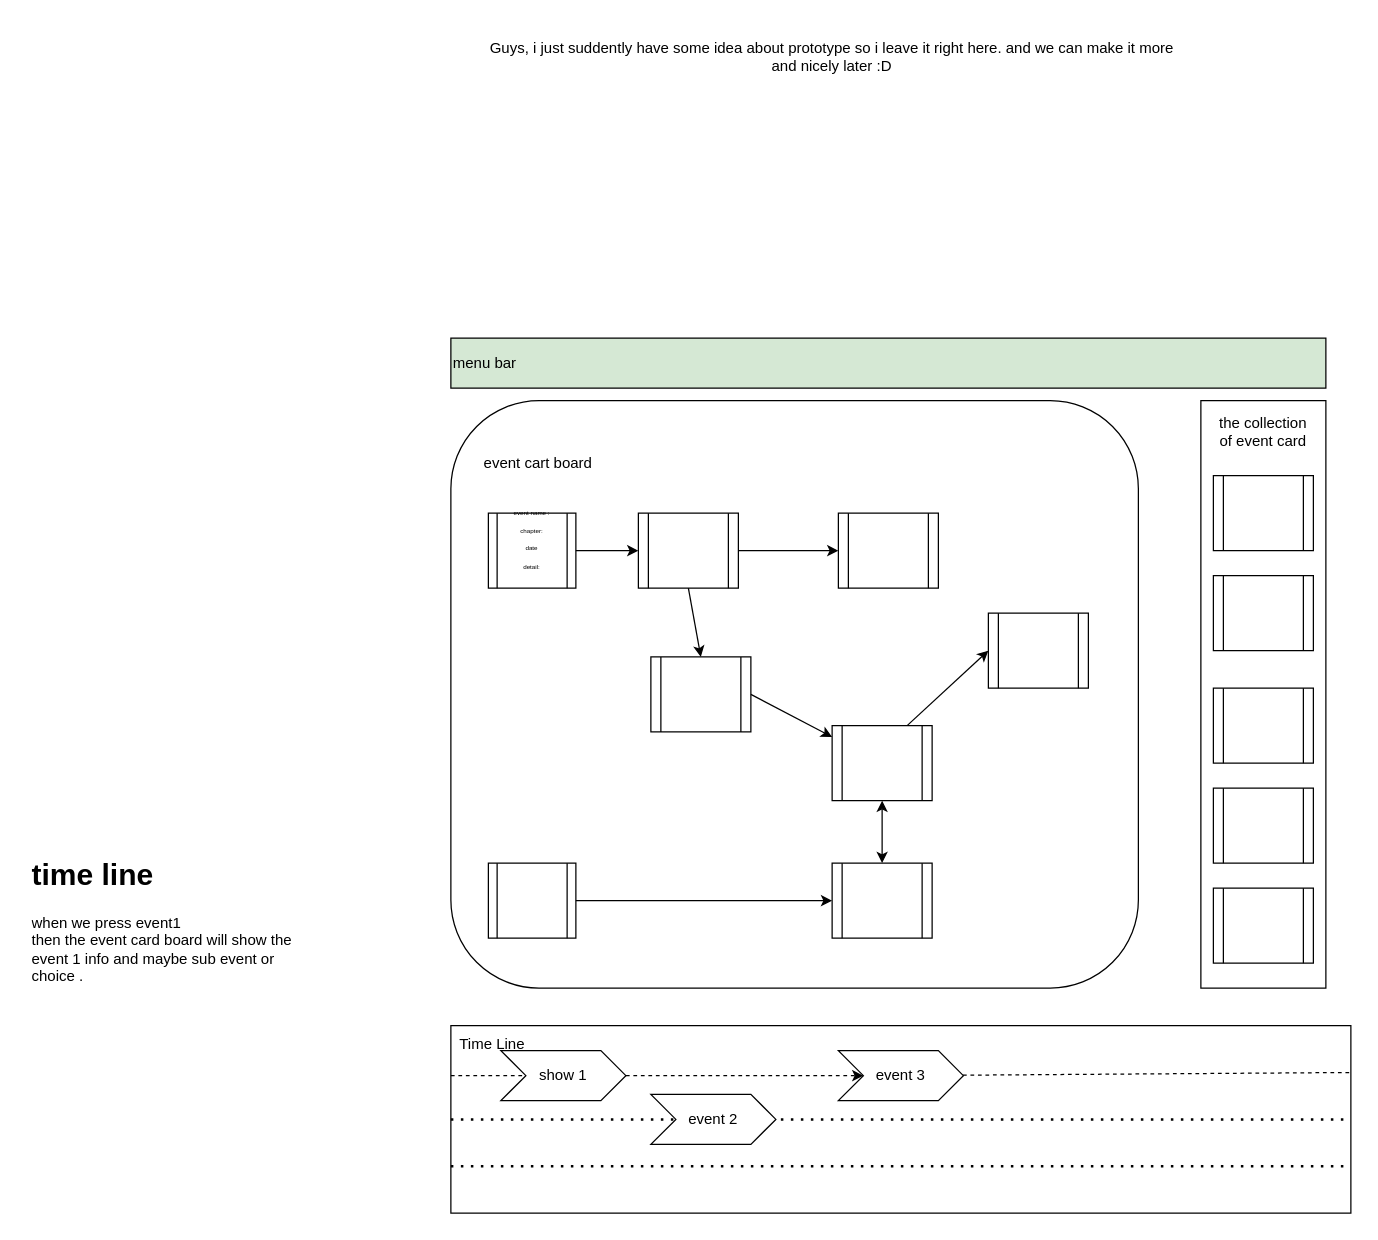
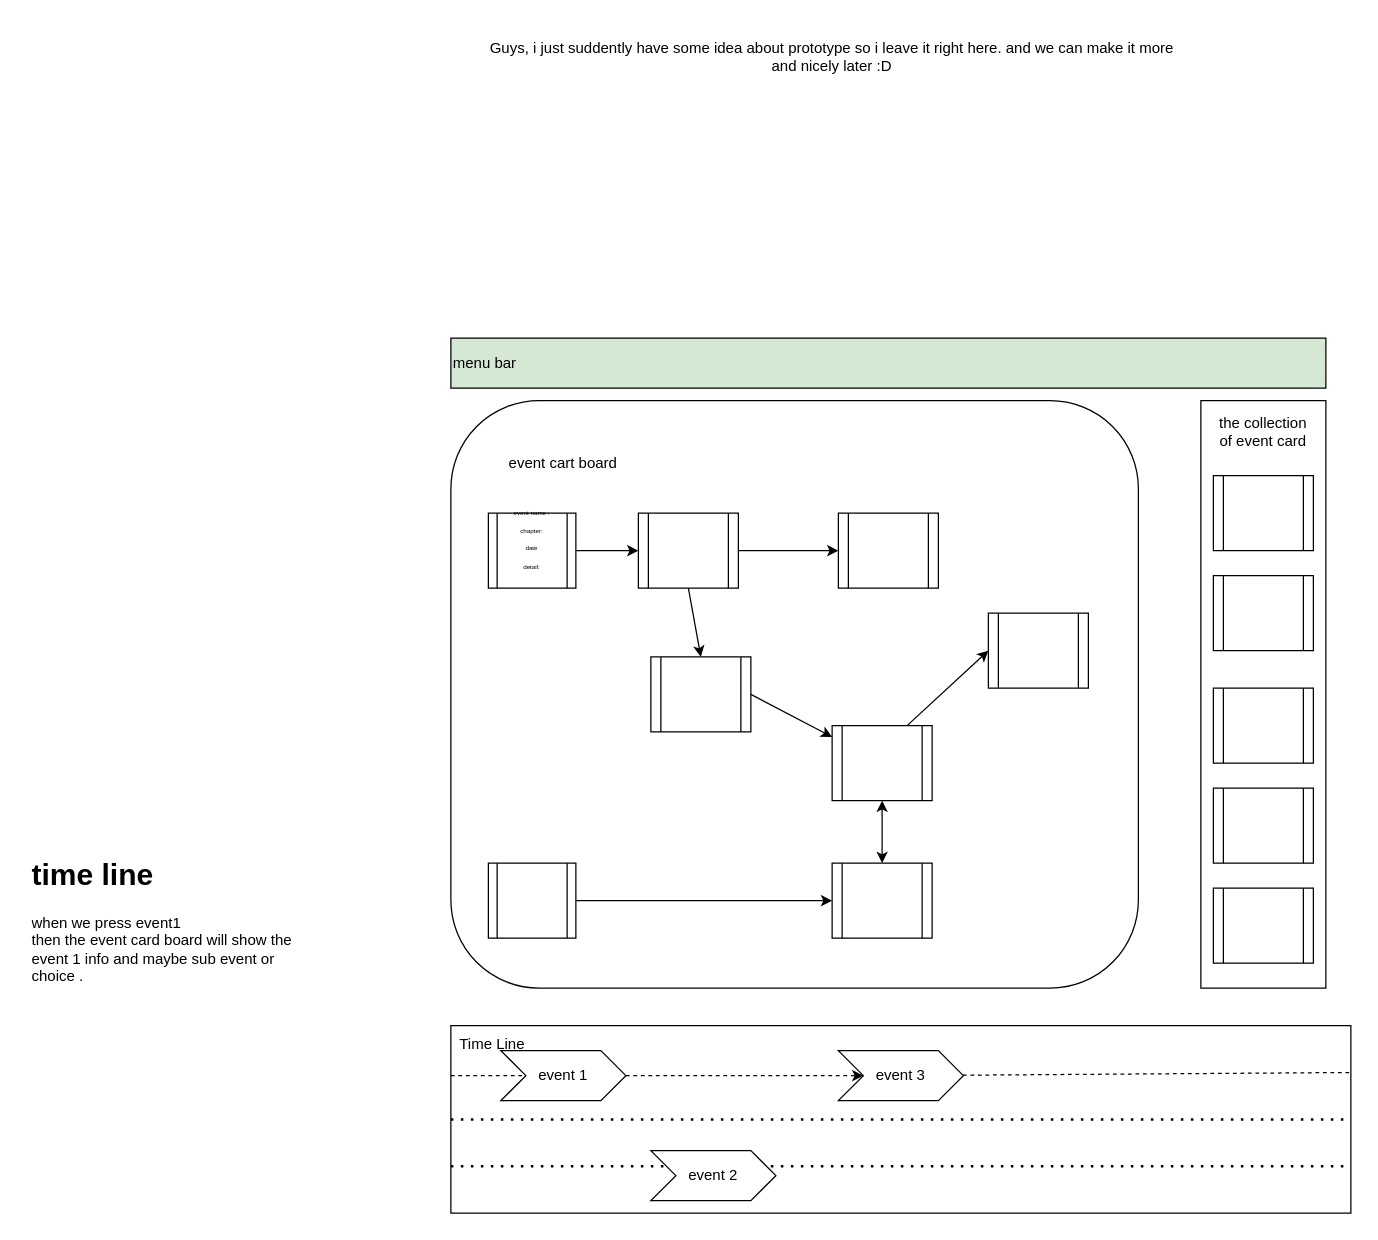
(538, 463) -> (563, 463)
(563, 1076) -> (563, 1076)
(713, 1119) -> (713, 1176)
